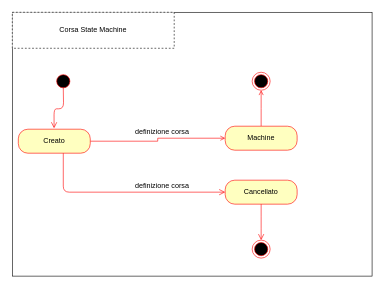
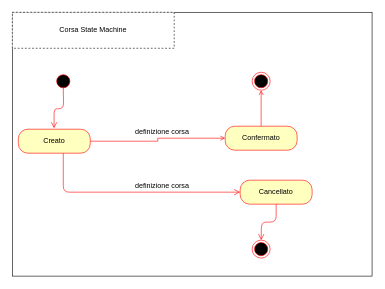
(261, 138) -> (261, 138)
(261, 192) -> (276, 192)
